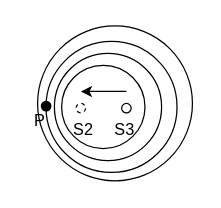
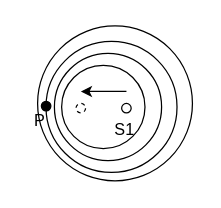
(83, 129) -> none
(125, 129) -> (125, 129)
